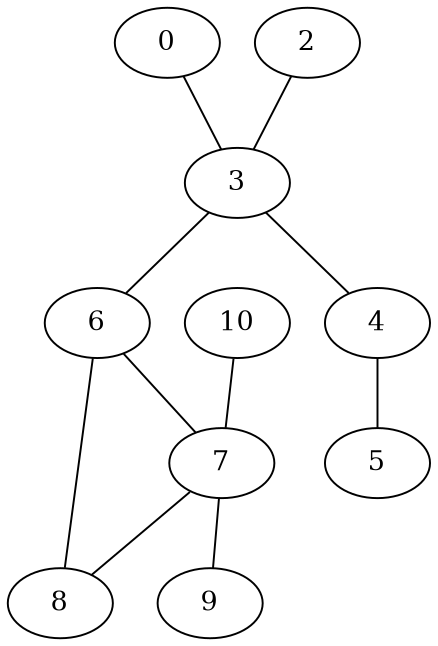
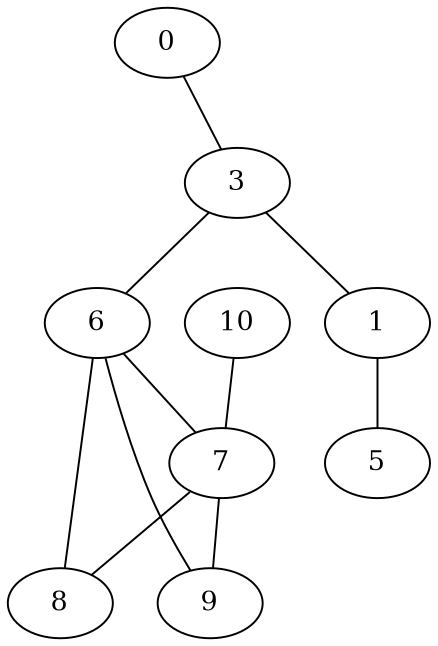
(307, 43) -> none
(377, 323) -> (377, 323)
none -> (140, 468)
